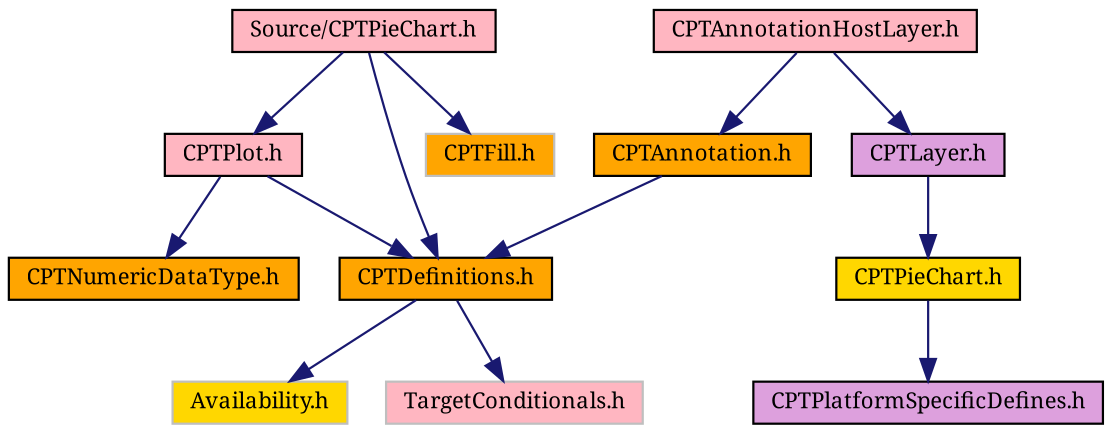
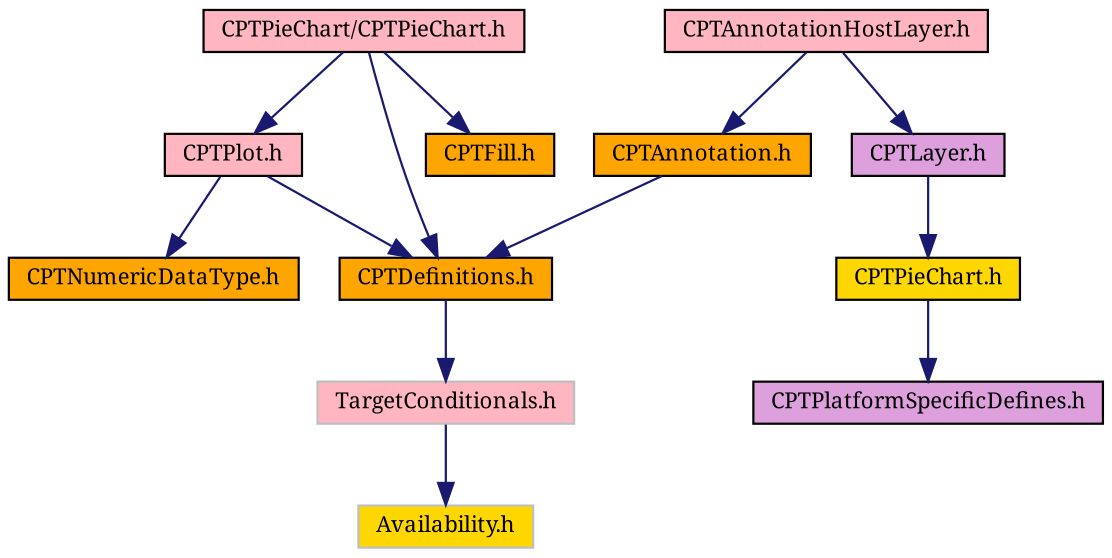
(364, 31) -> (364, 31)
(490, 155) -> (490, 155)
(362, 335) -> (446, 453)
